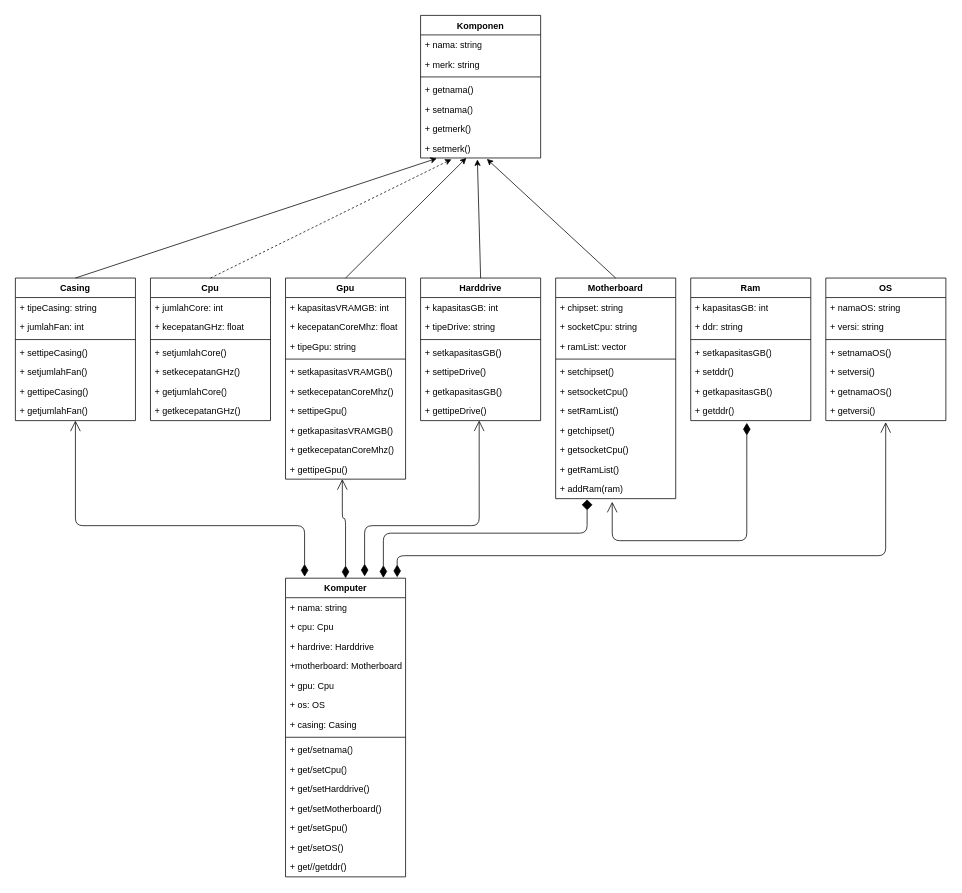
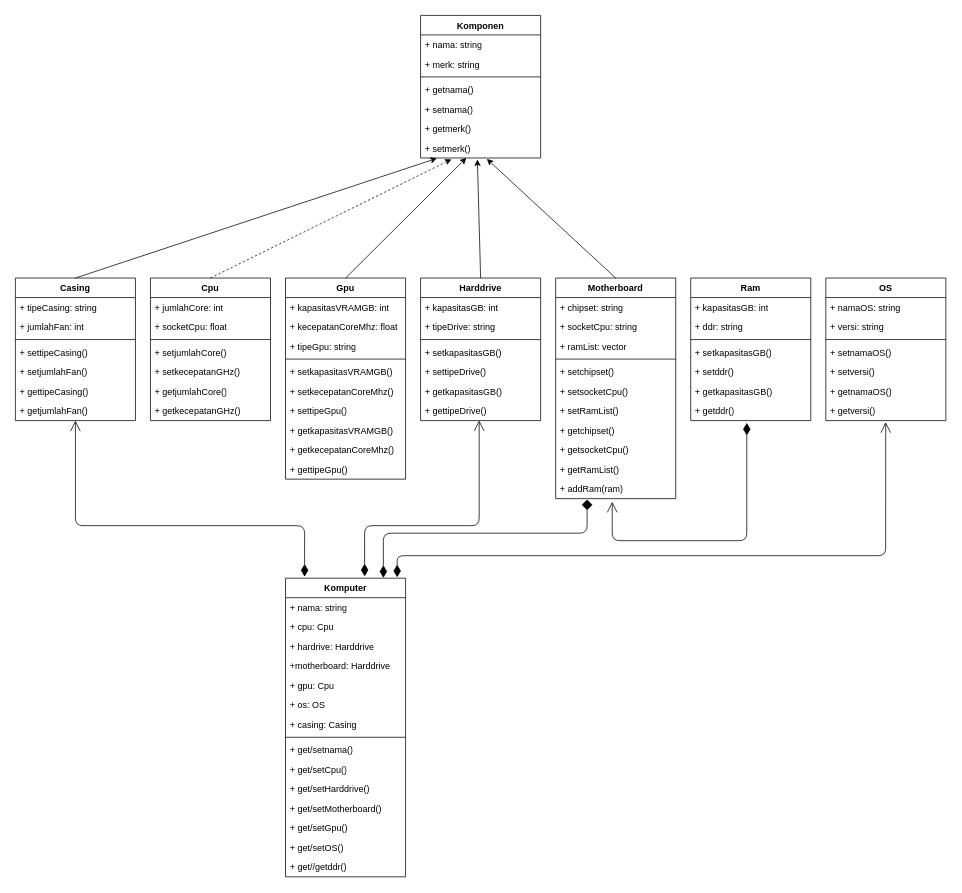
(203, 328) -> (196, 328)
(345, 520) -> none
(346, 672) -> (344, 667)
